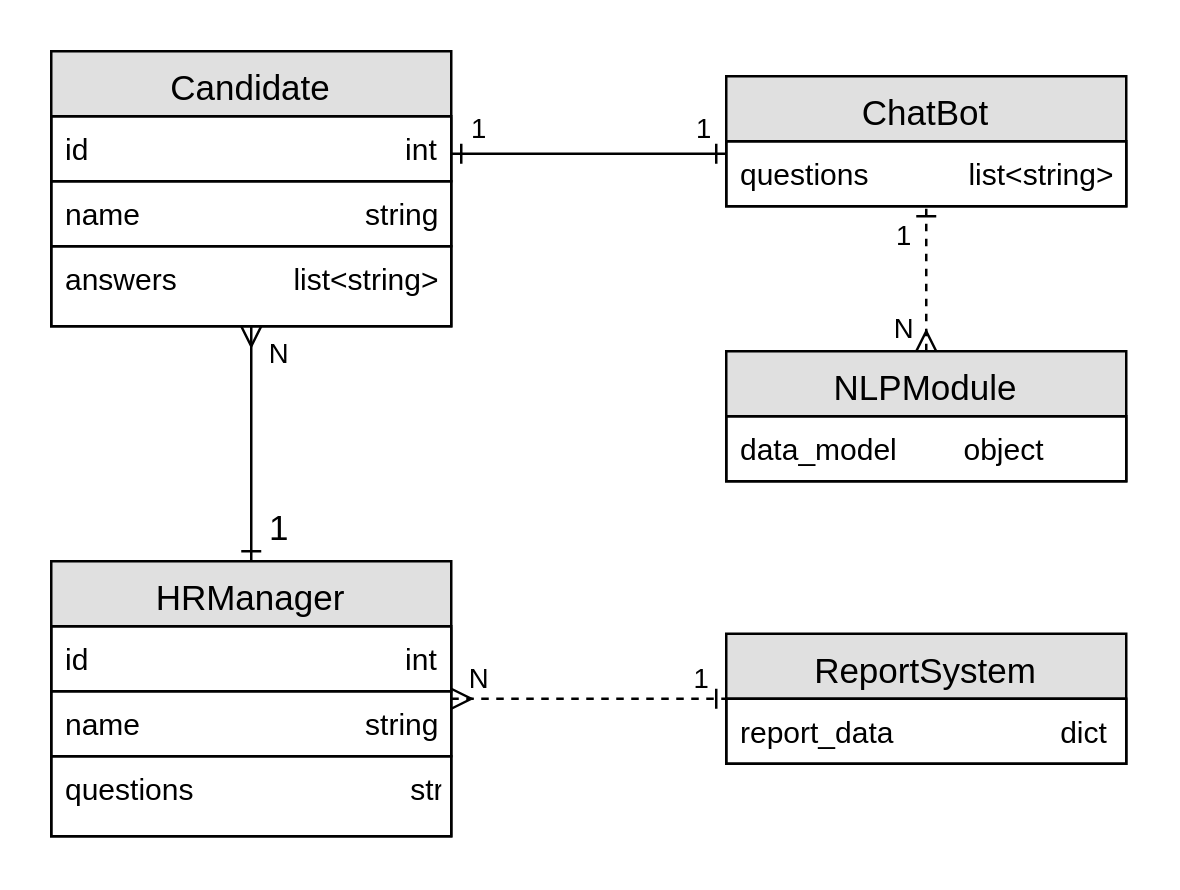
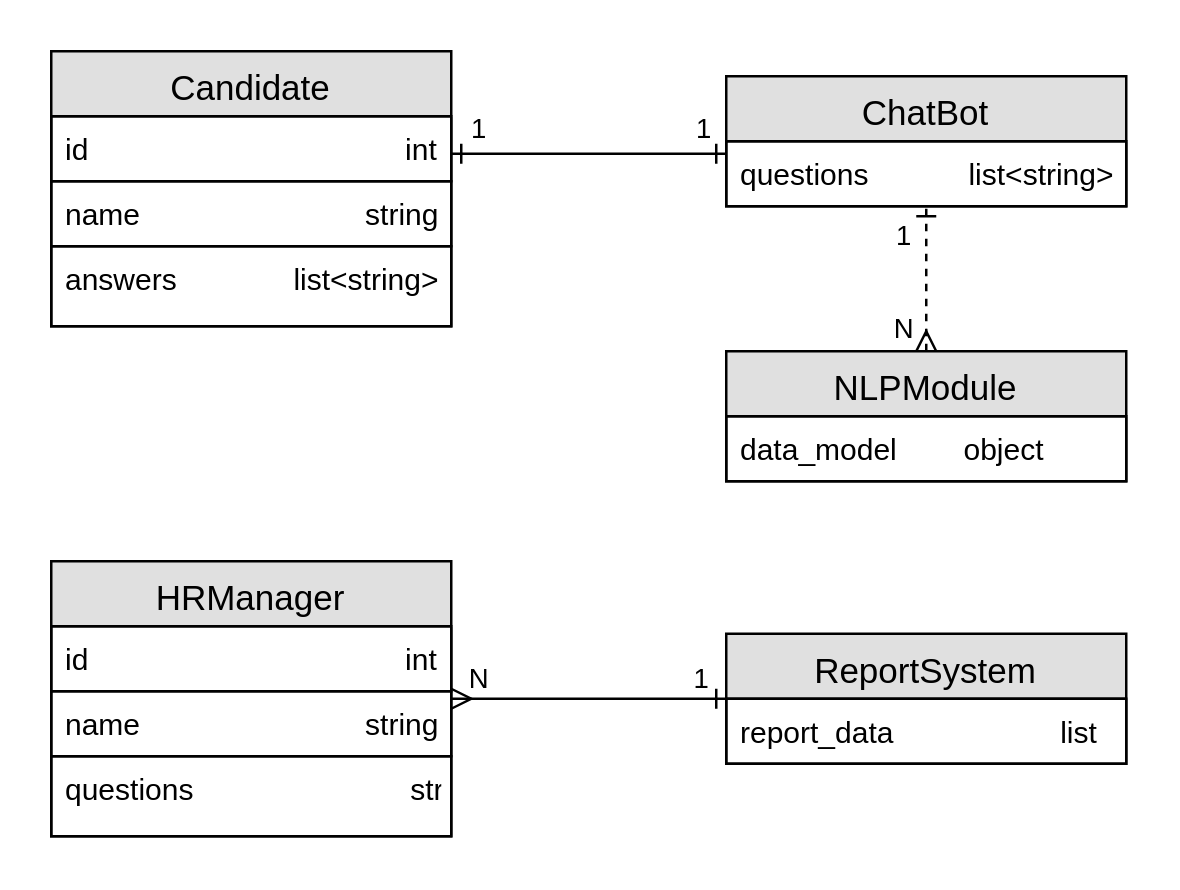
(251, 446) -> none
(587, 699) -> (587, 699)
(991, 733) -> (987, 733)
